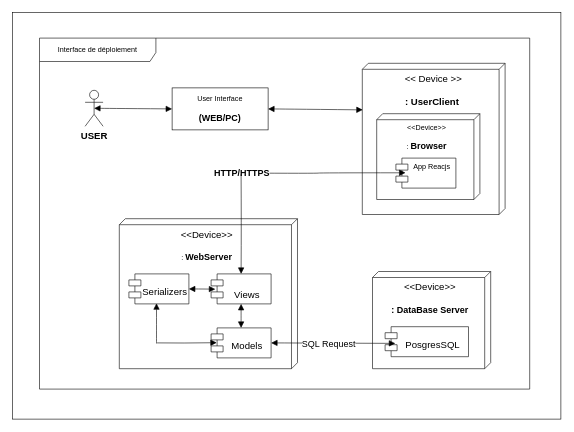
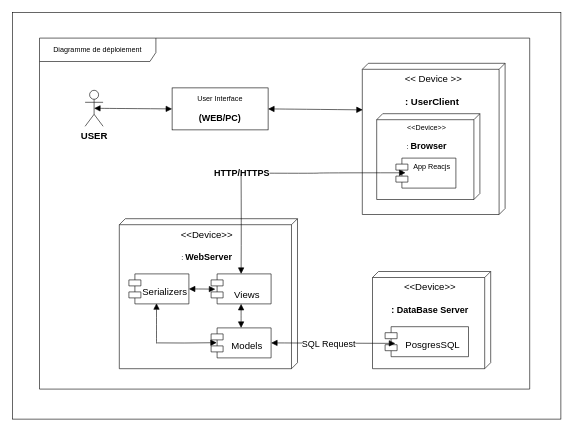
(98, 50) -> (98, 50)
